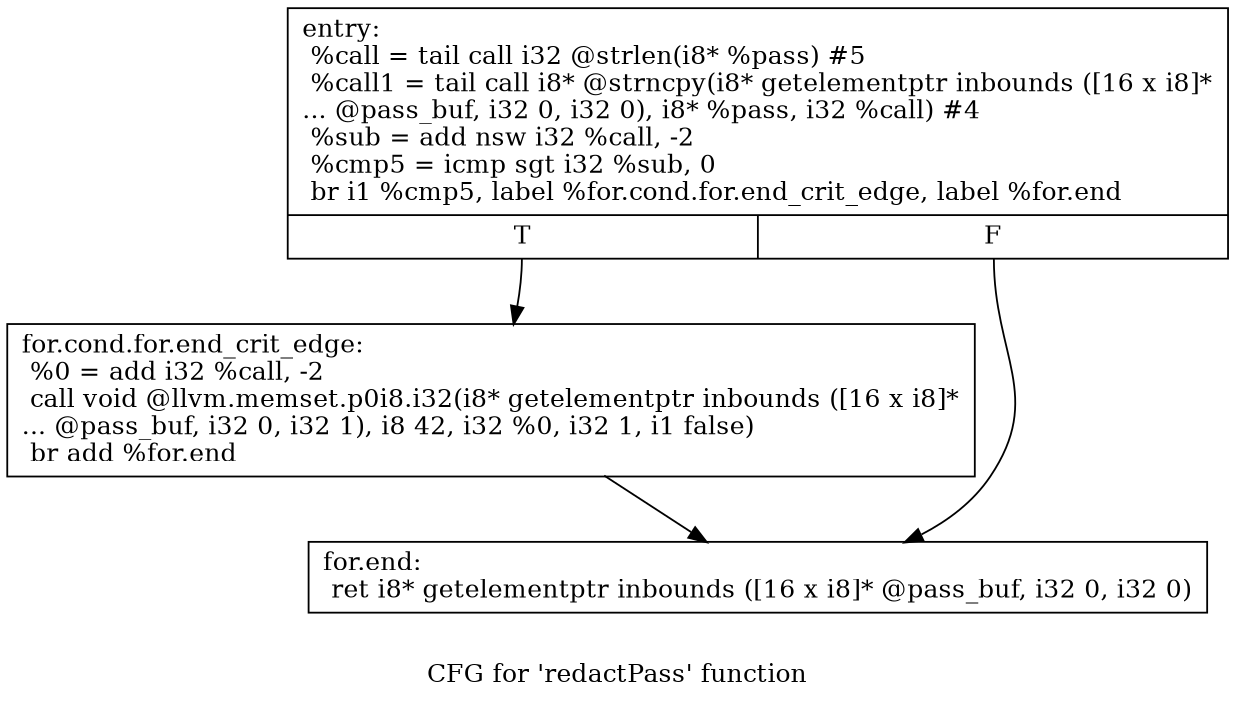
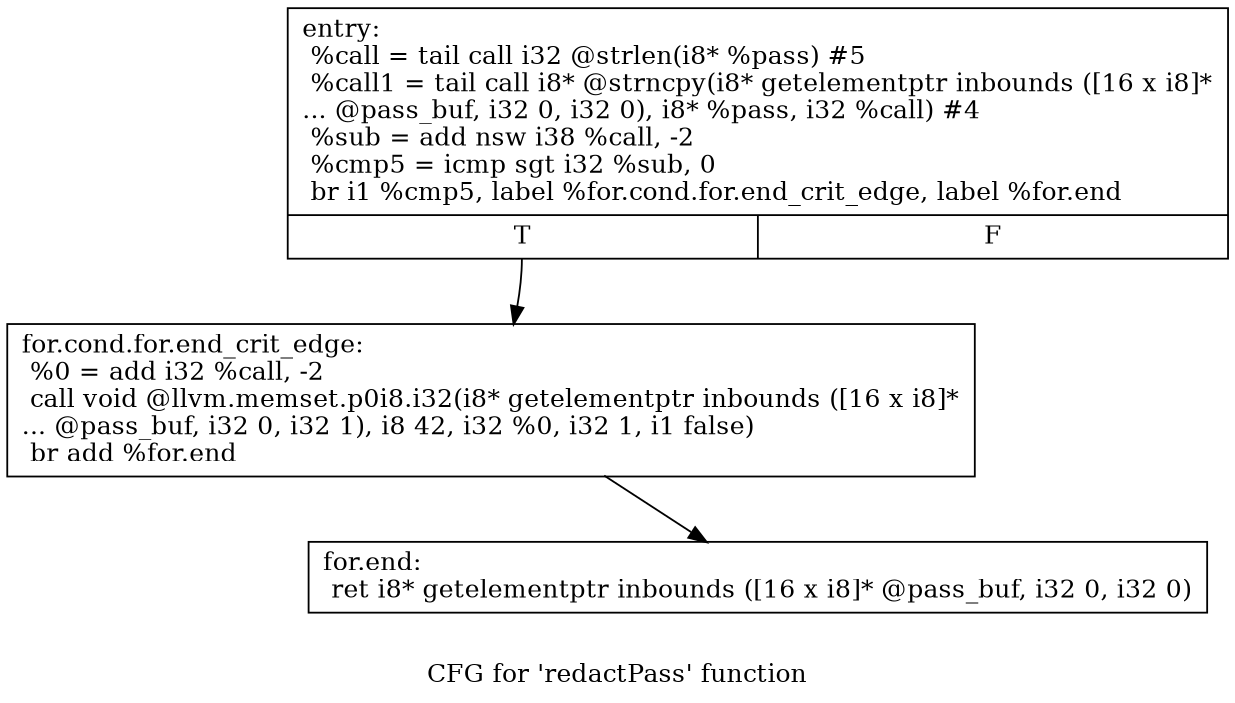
(499, 138) -> (499, 138)
(1014, 415) -> none
